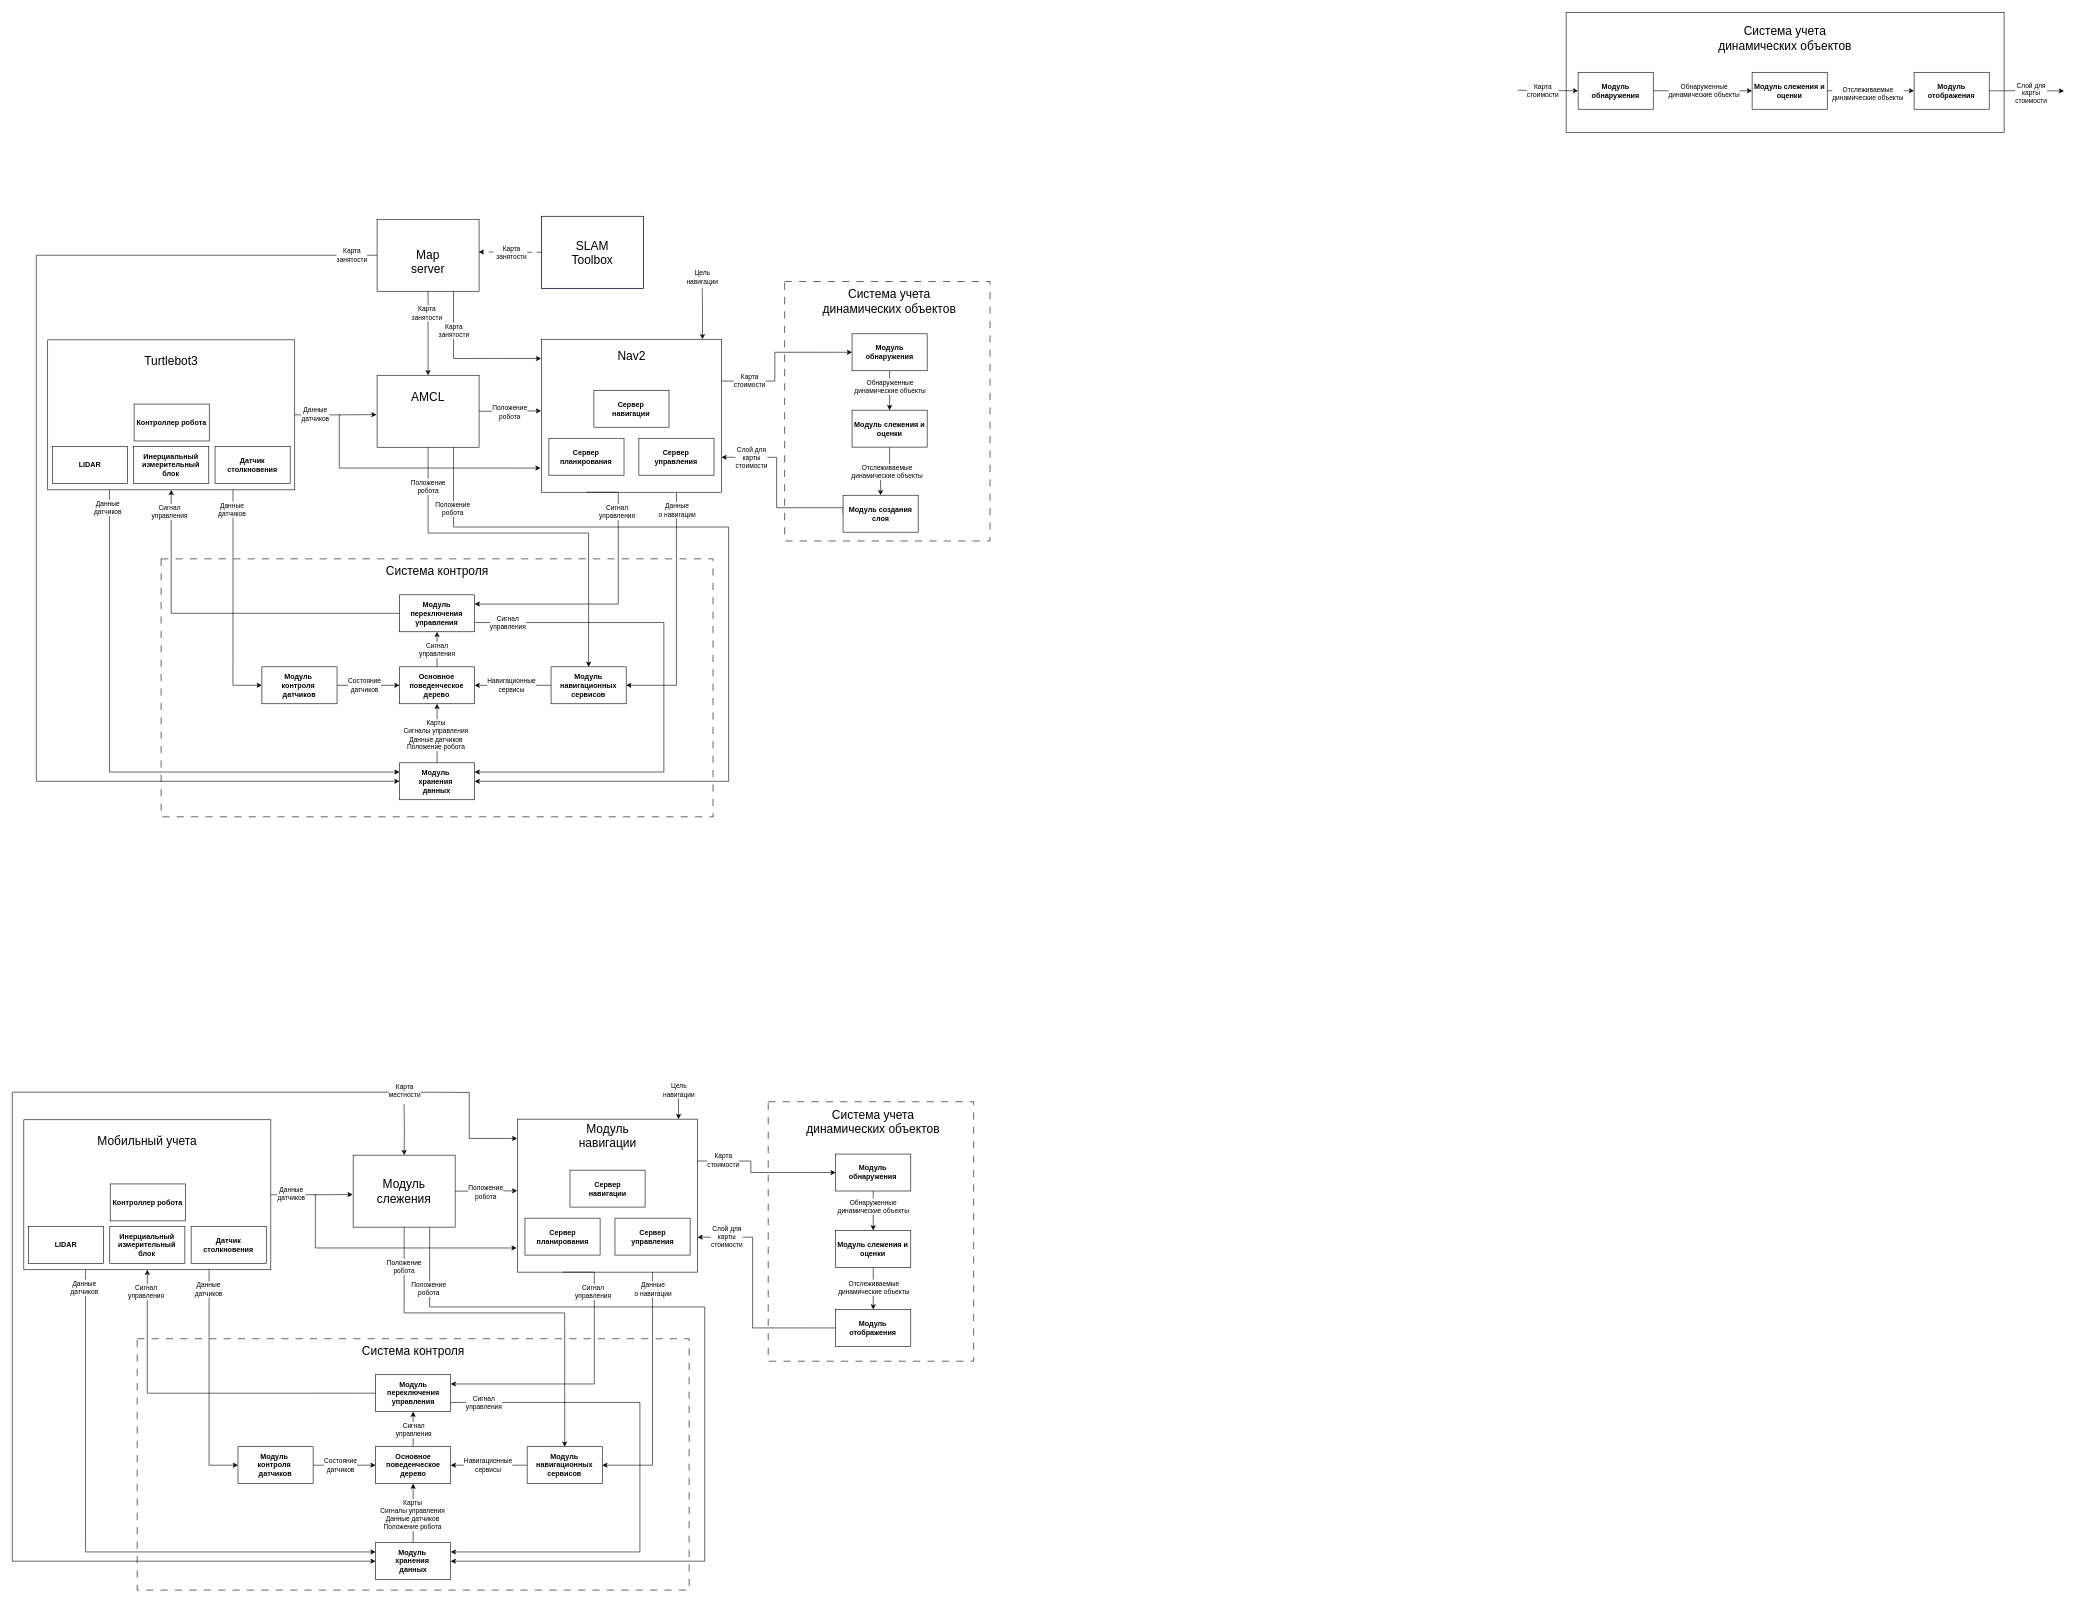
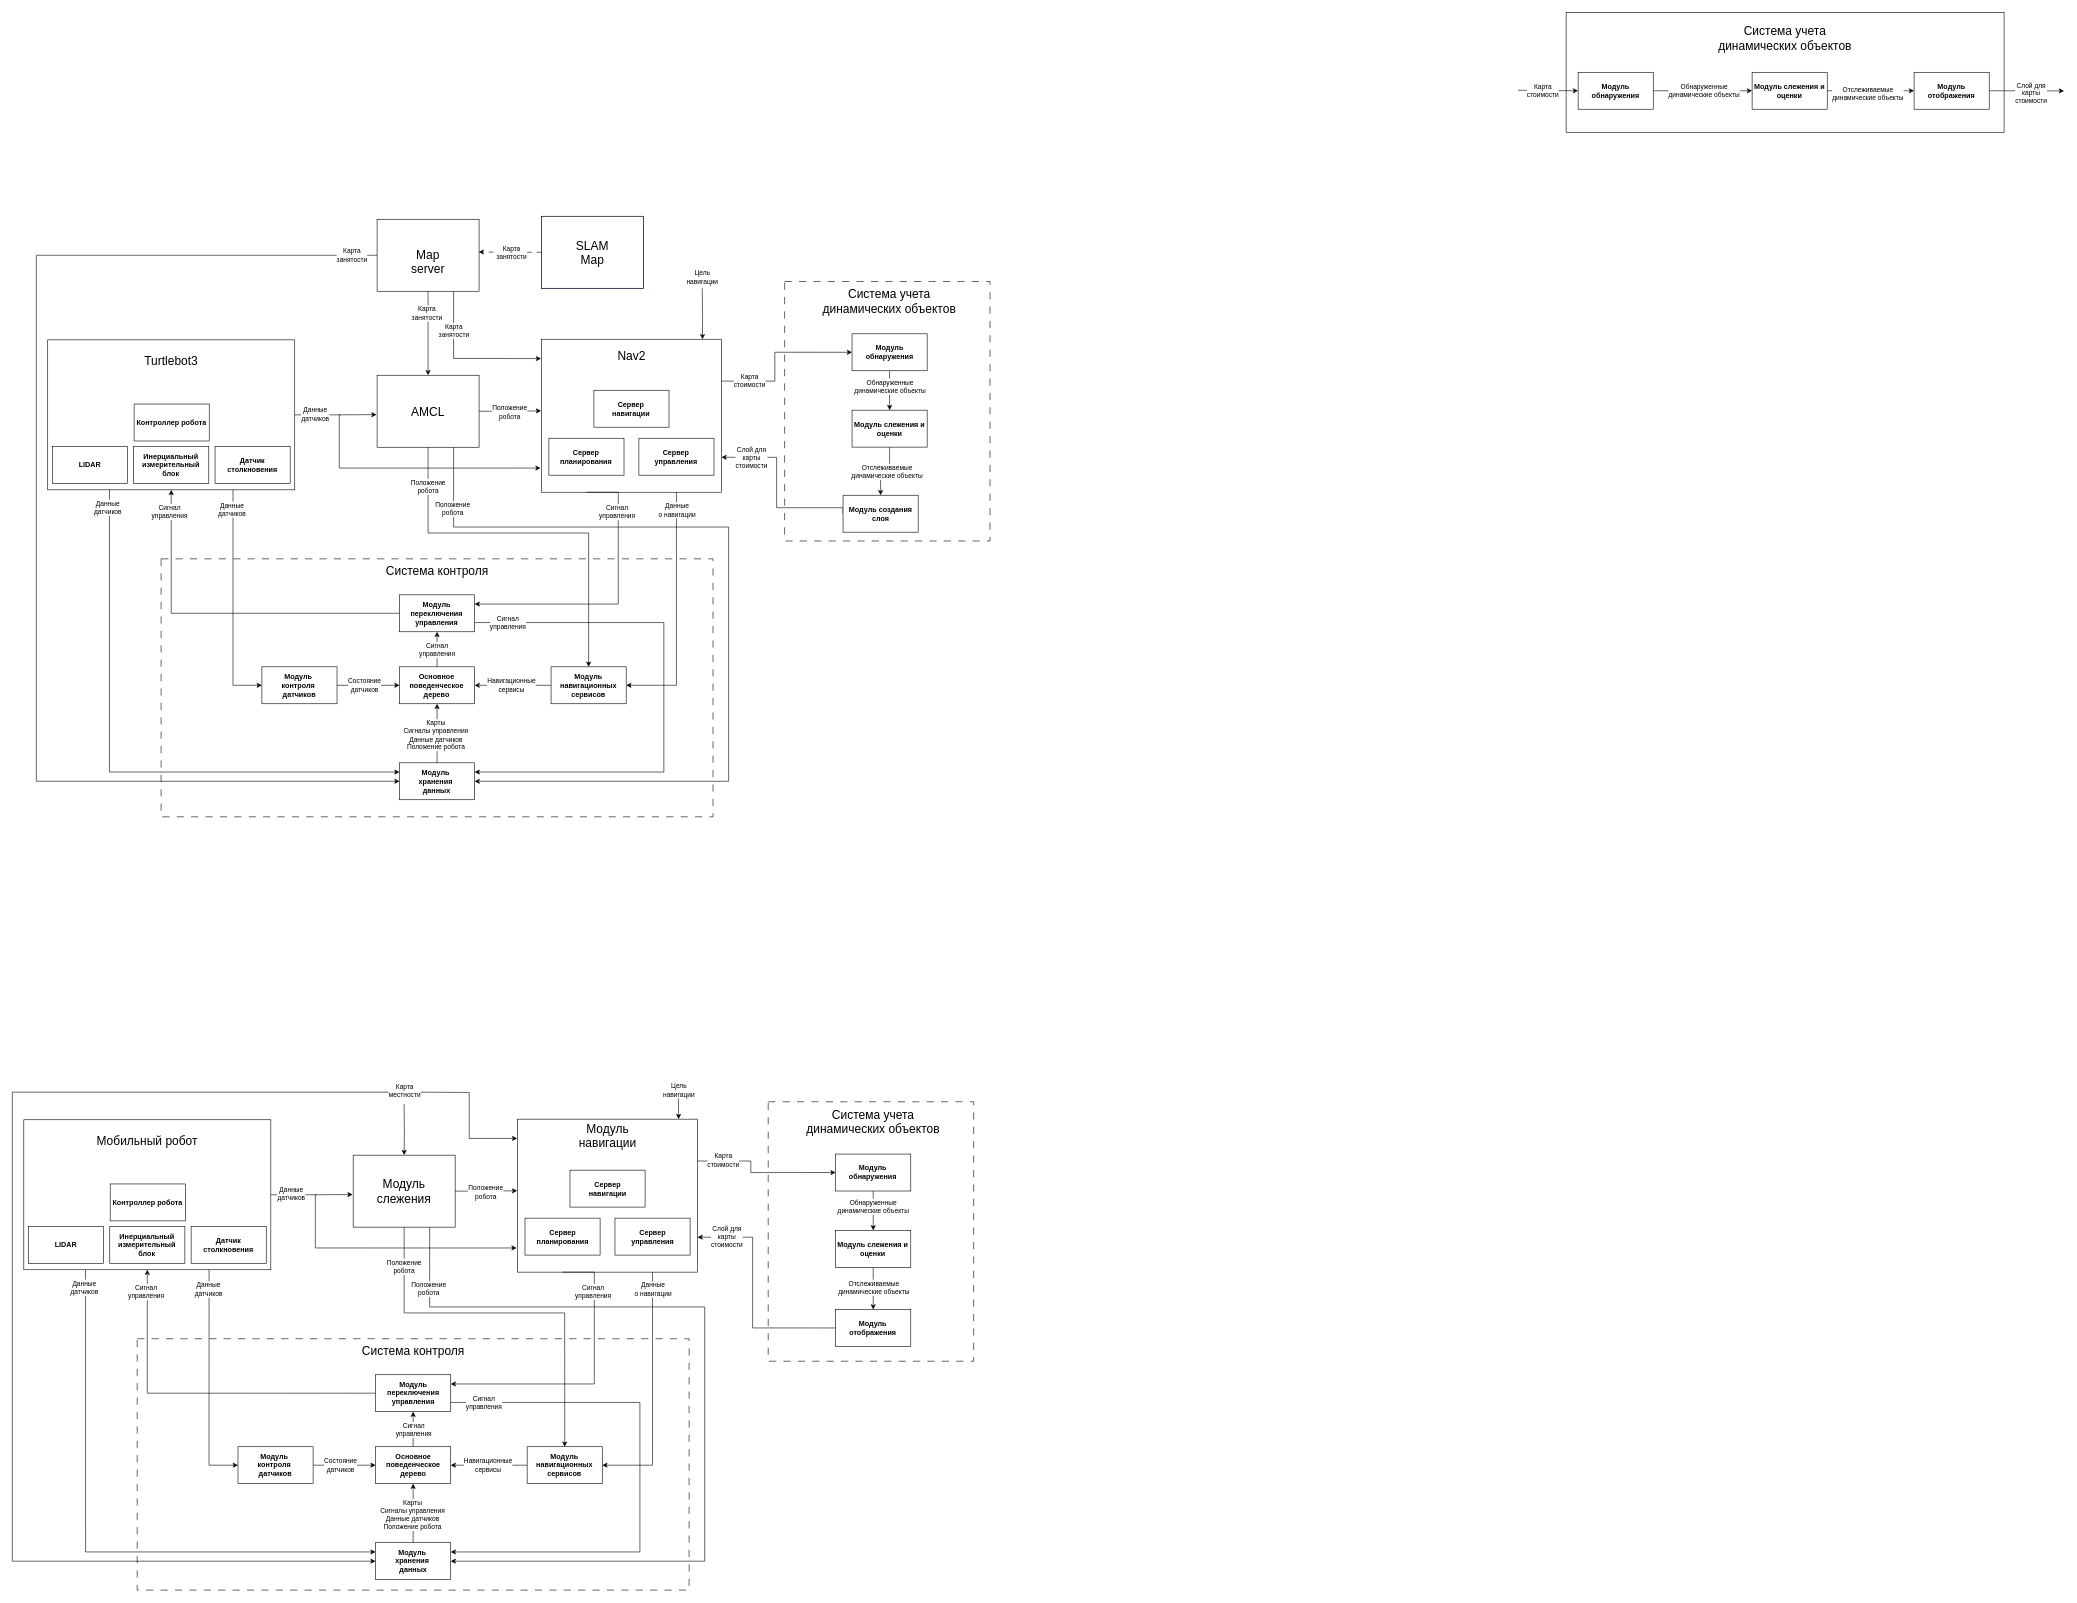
(593, 252) -> (593, 252)
(428, 396) -> (428, 411)
(147, 1141) -> (147, 1141)
